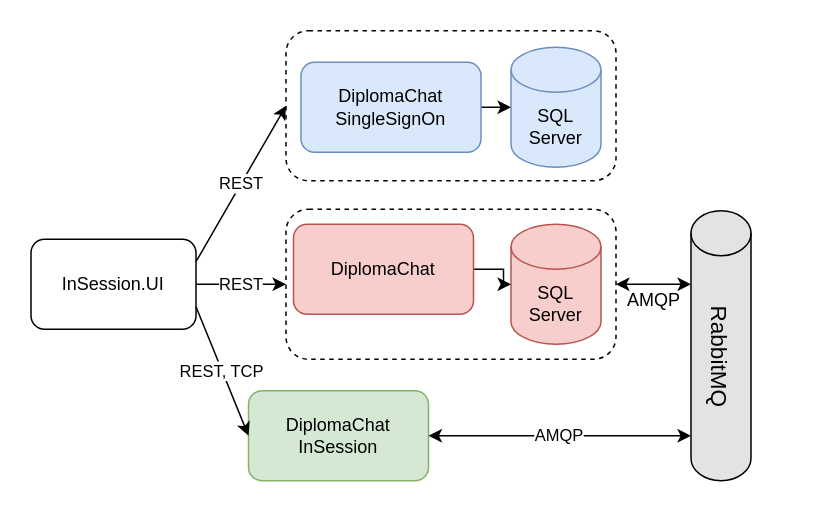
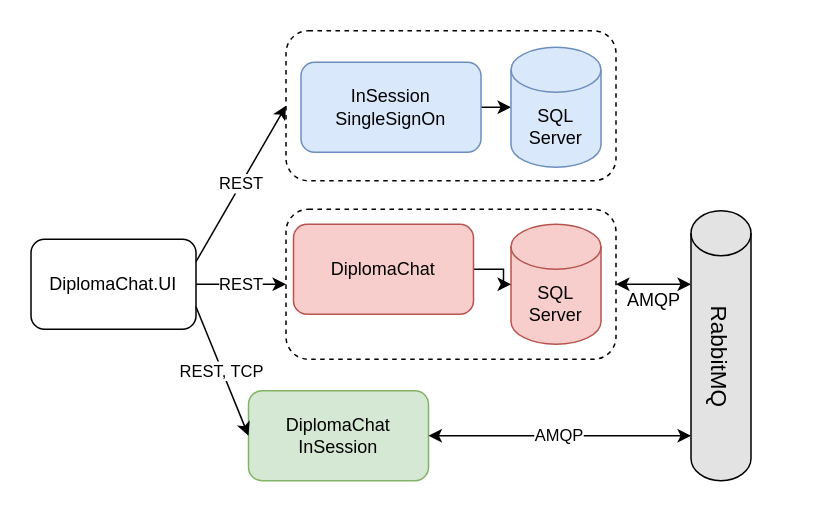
(391, 107) -> (391, 107)
(113, 284) -> (113, 284)
